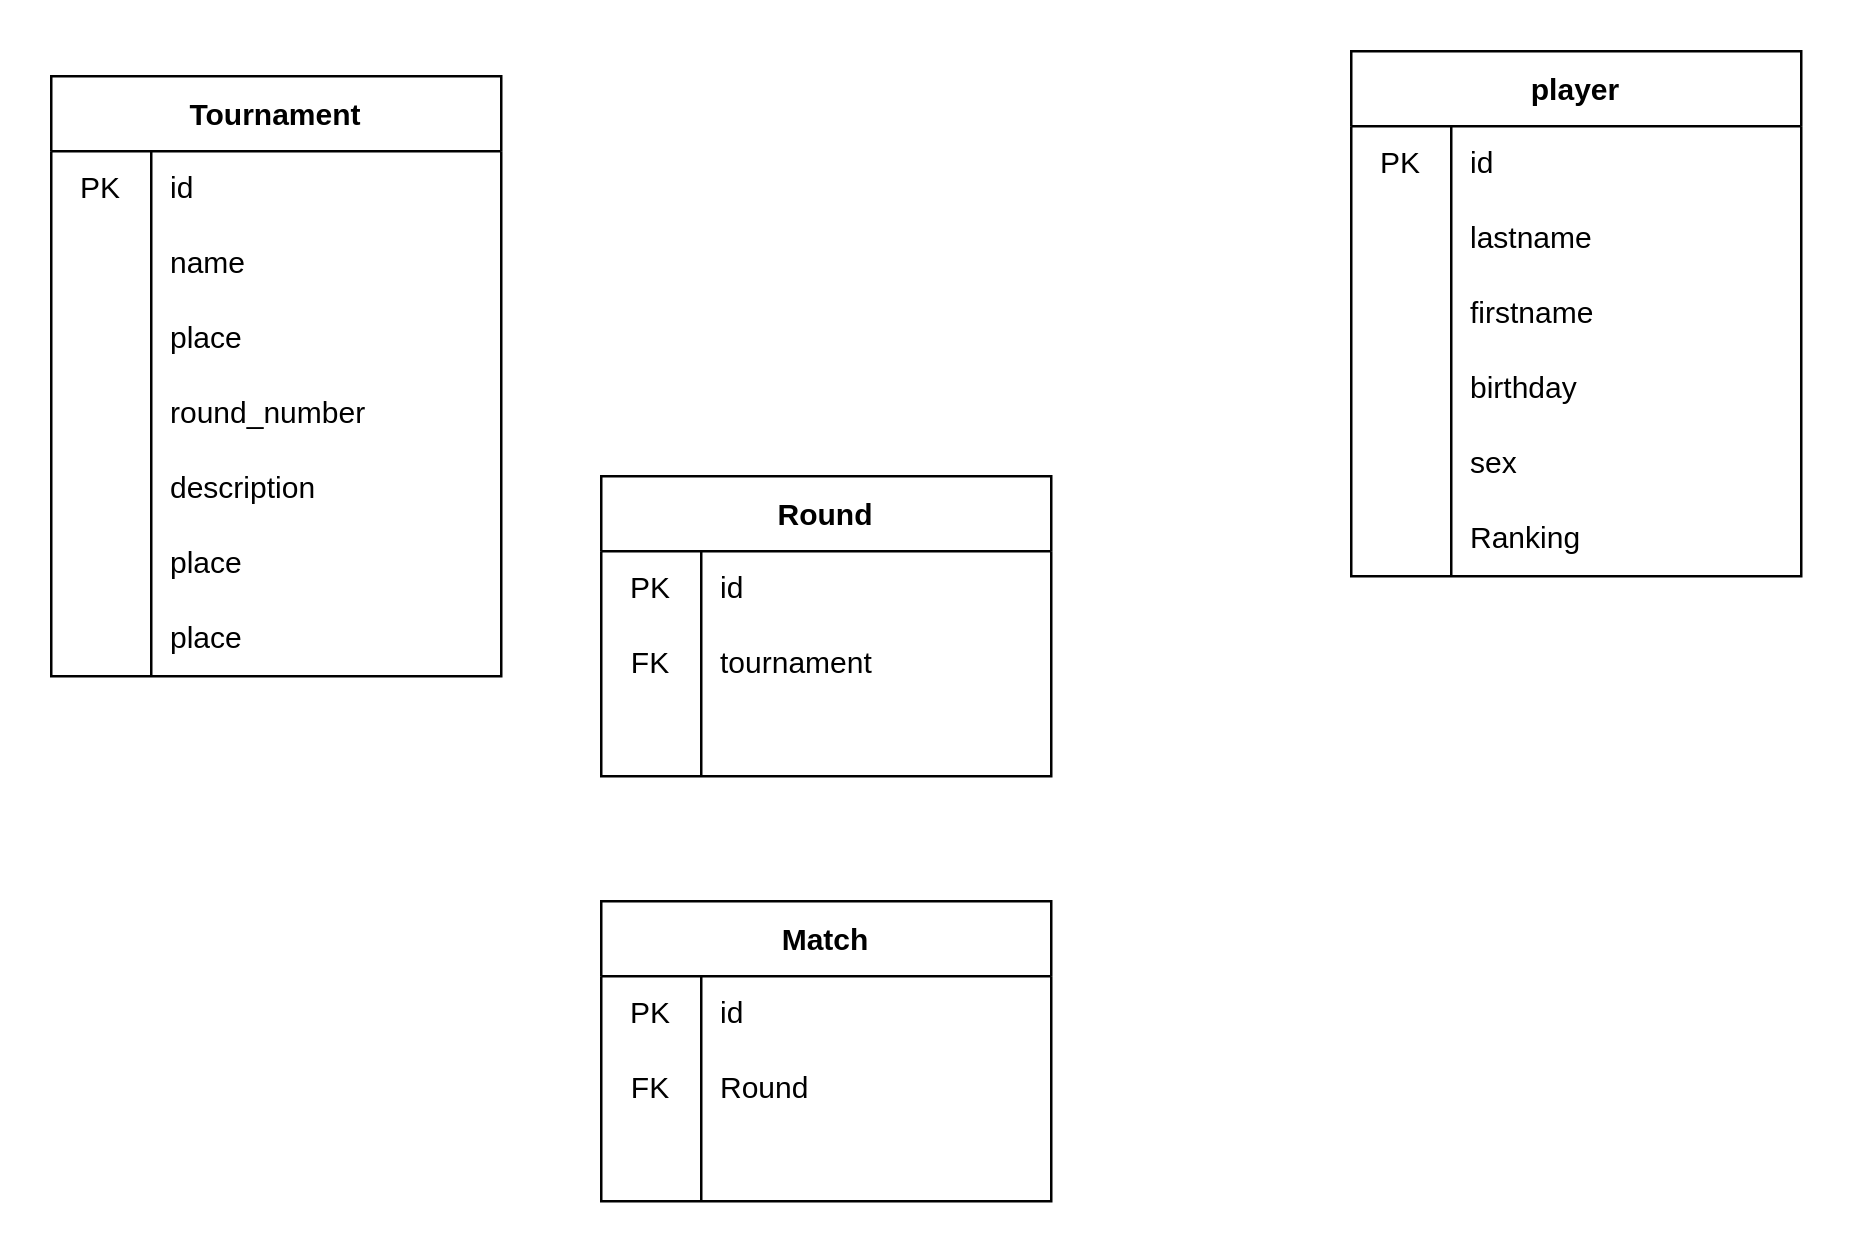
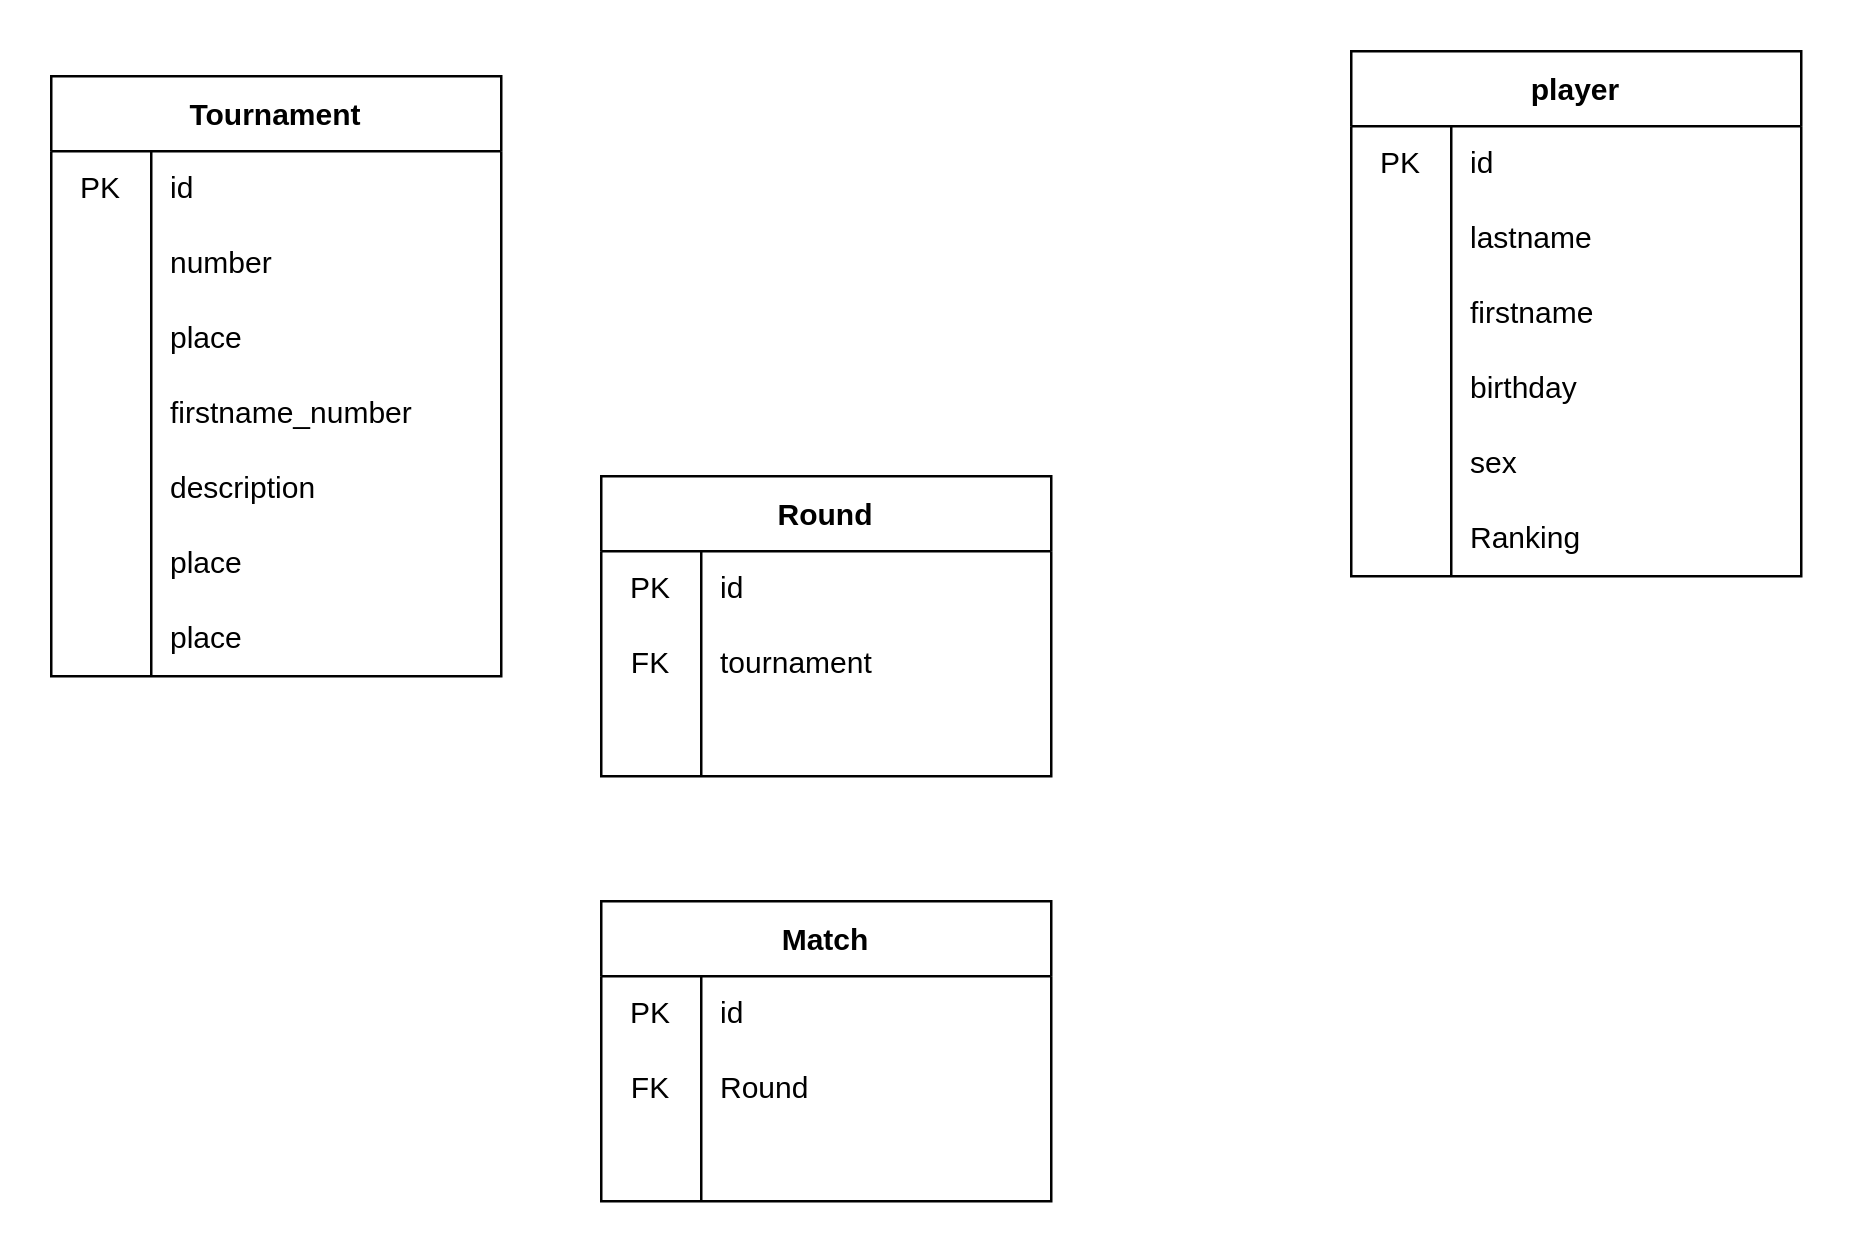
(205, 264) -> (222, 264)
(272, 414) -> (302, 414)
